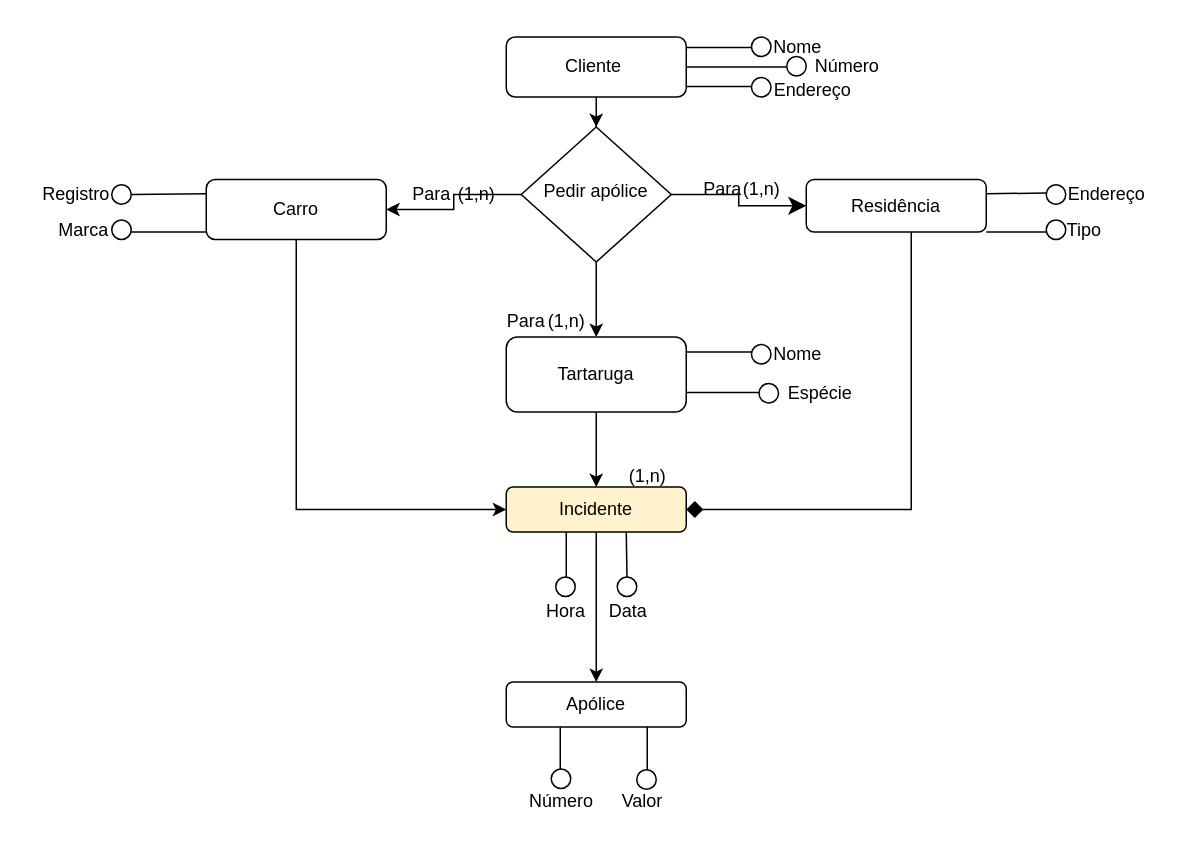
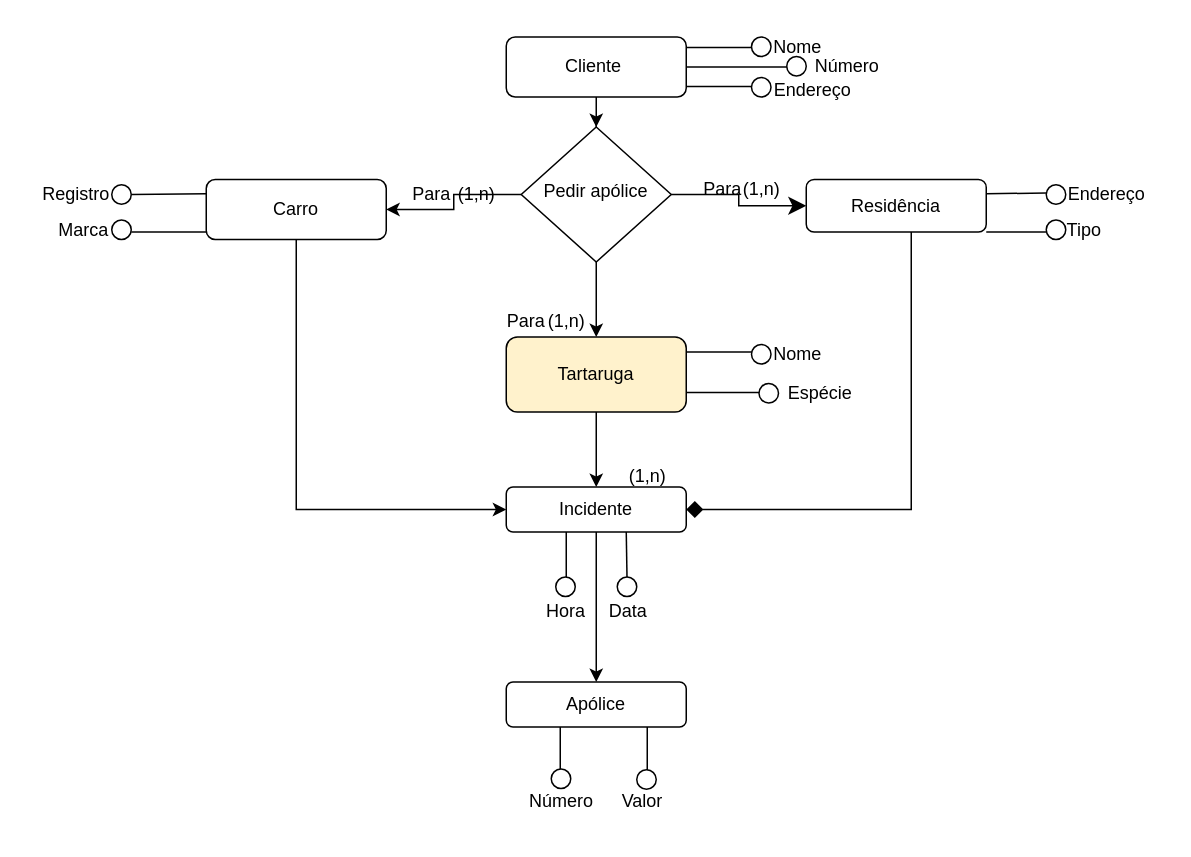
(596, 374) -> (596, 374)
(596, 509) -> (596, 509)
